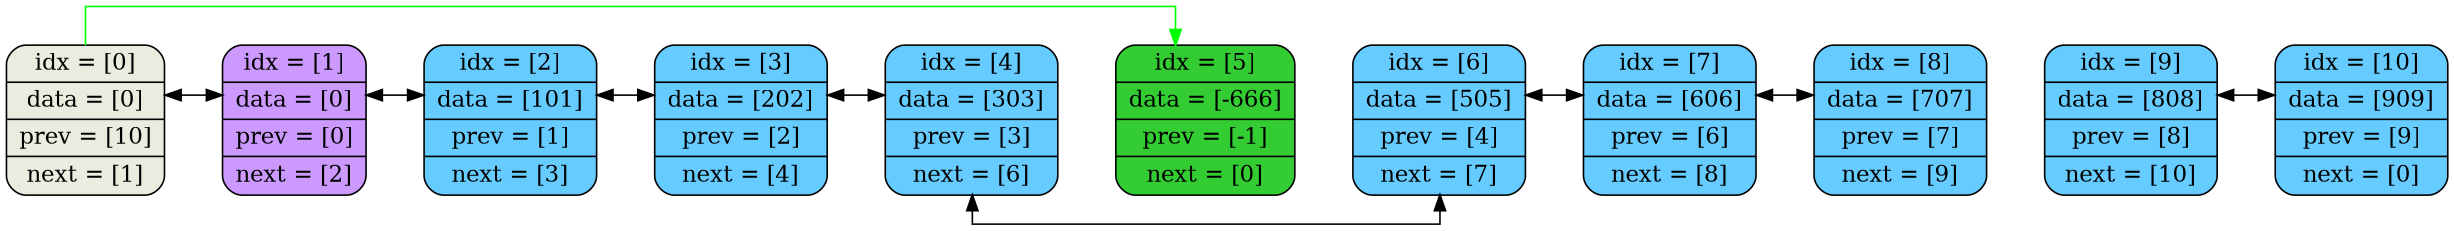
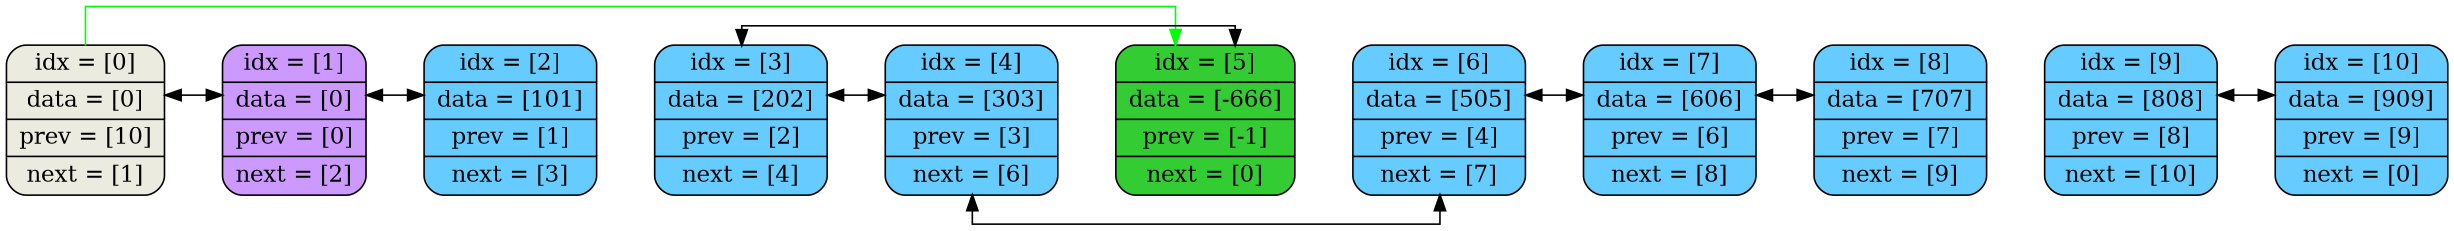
(625, 95) -> (988, 26)
